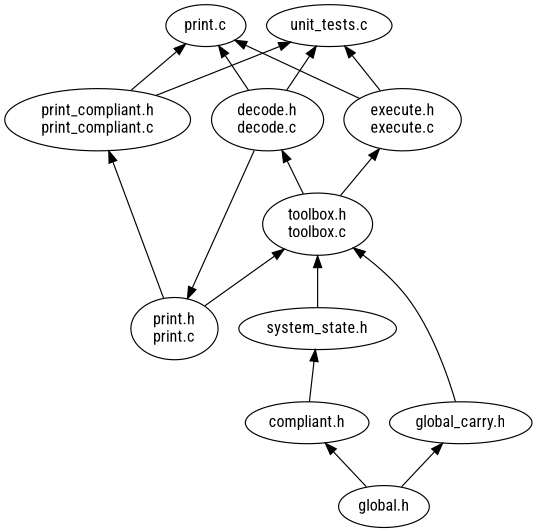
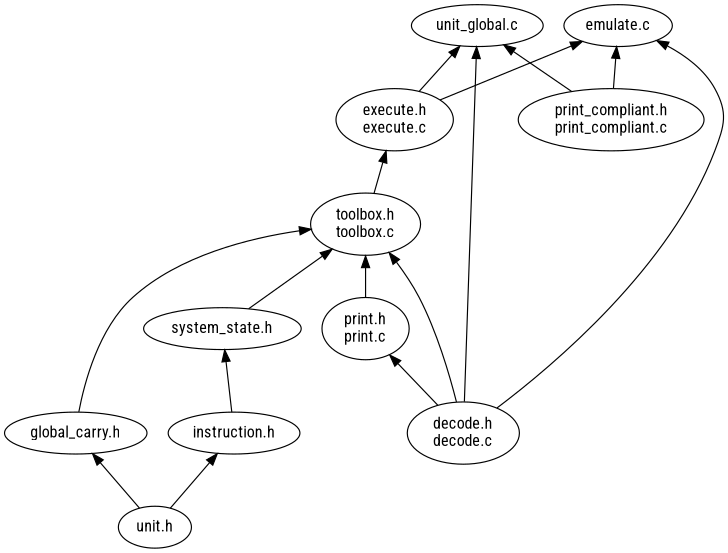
(206, 26) -> (618, 26)
(329, 26) -> (477, 26)
(295, 177) -> (433, 329)
(138, 230) -> none
(307, 423) -> (234, 433)
(384, 507) -> (155, 527)
